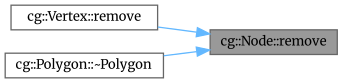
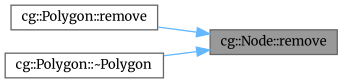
(84, 18) -> (84, 18)
